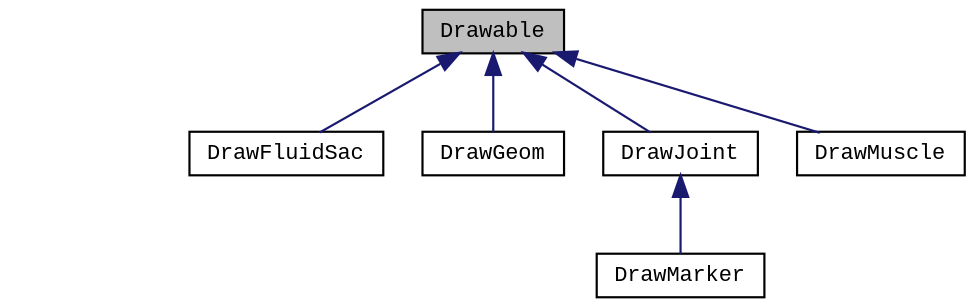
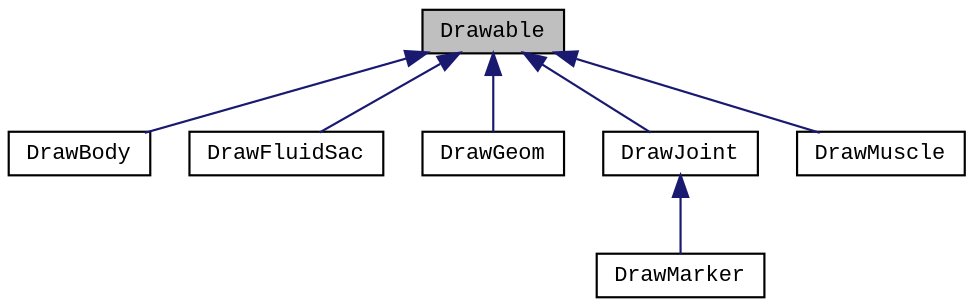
none -> (79, 154)
